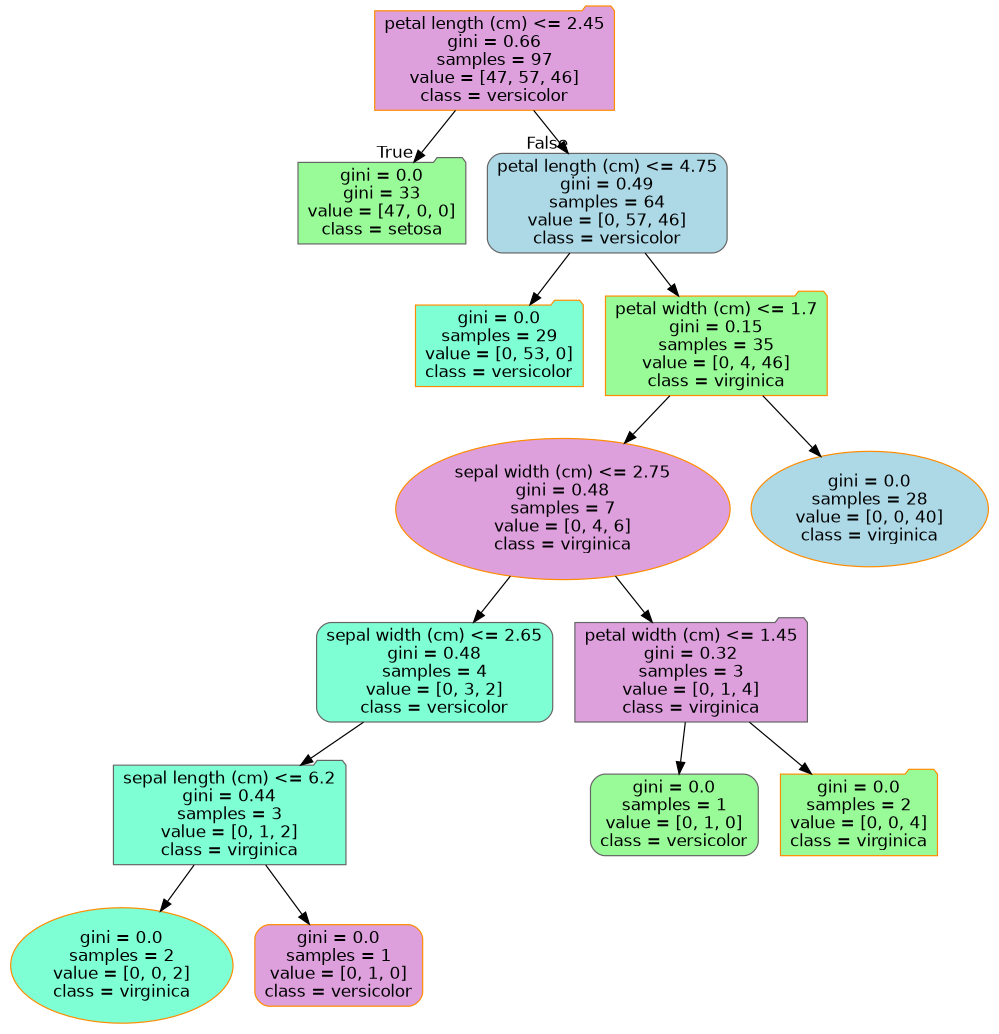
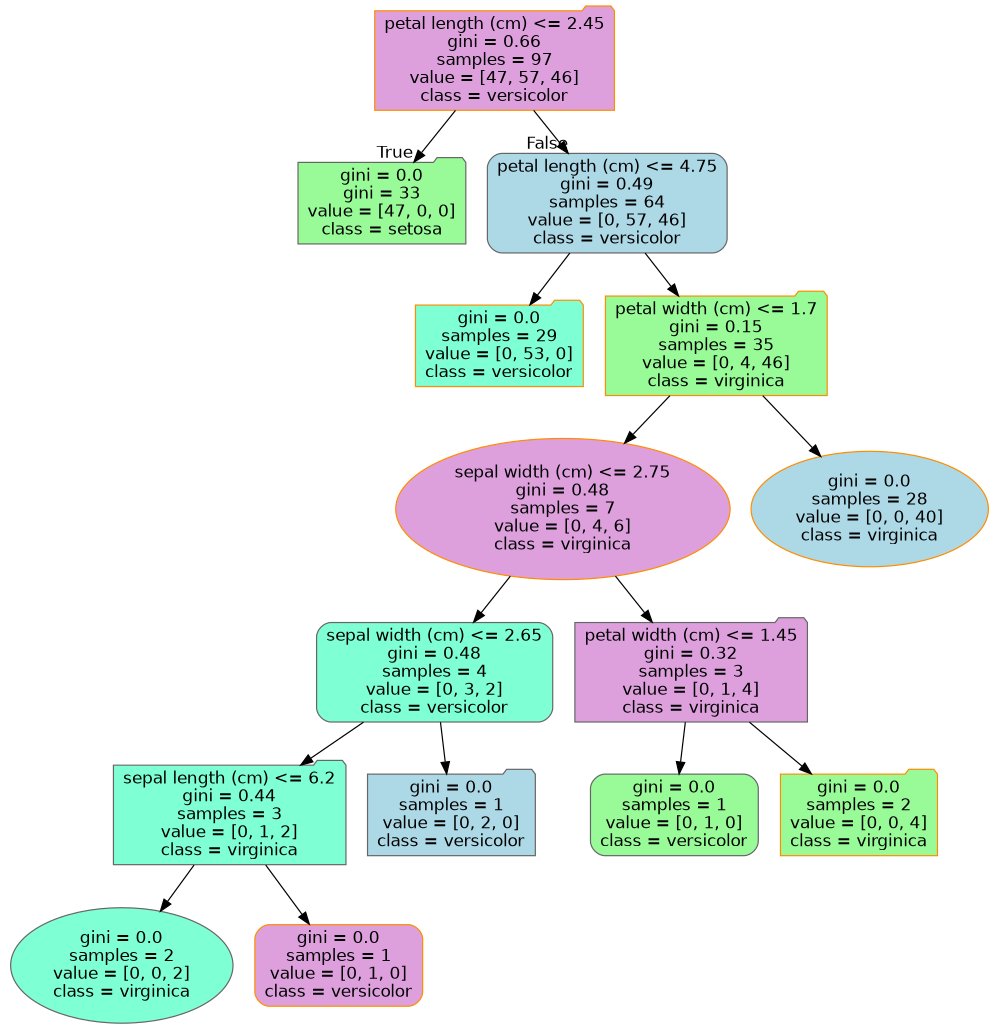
none -> (451, 815)
(122, 965) -> (122, 965)
